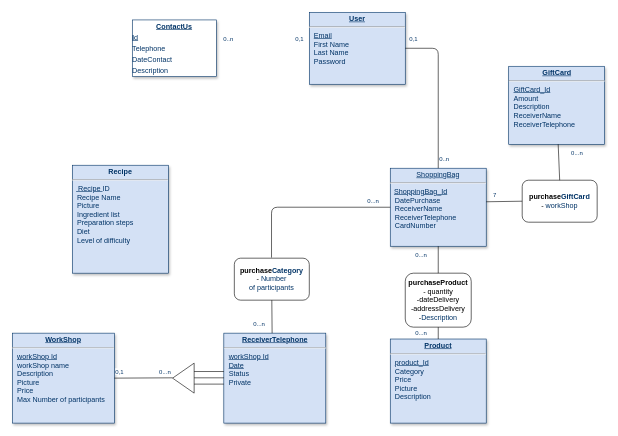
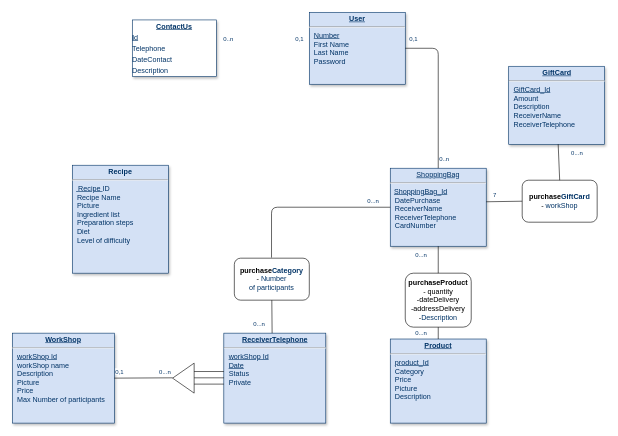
(328, 34) -> (328, 34)
